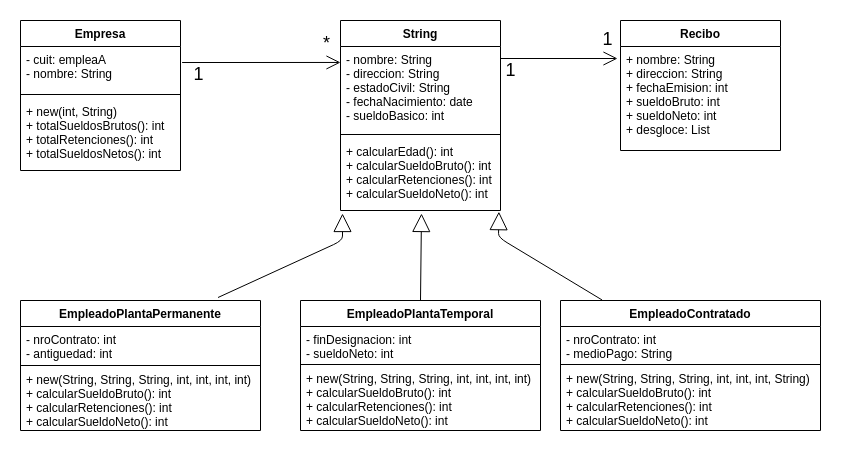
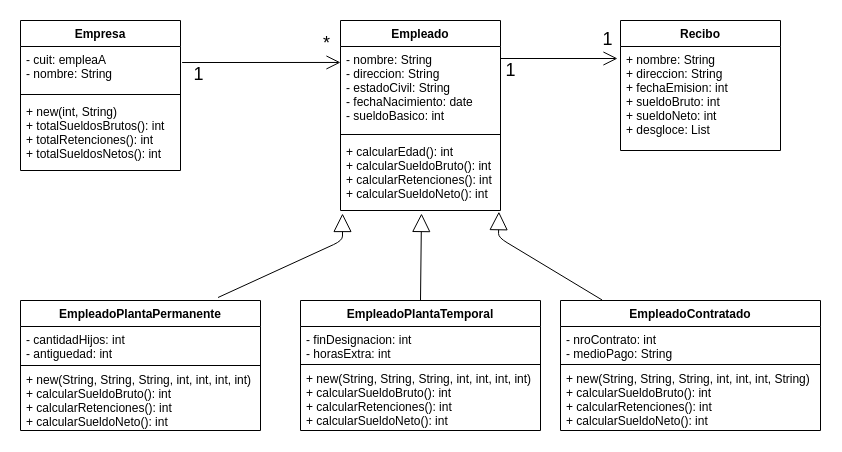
(420, 34) -> (420, 34)
(80, 340) -> (84, 340)
(366, 340) -> (366, 340)
